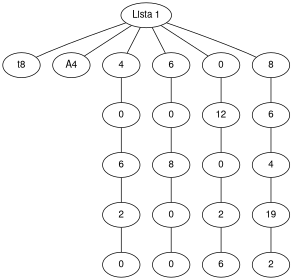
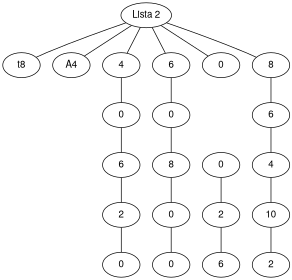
(146, 15) -> (146, 15)
(221, 115) -> none
(271, 215) -> (271, 215)
